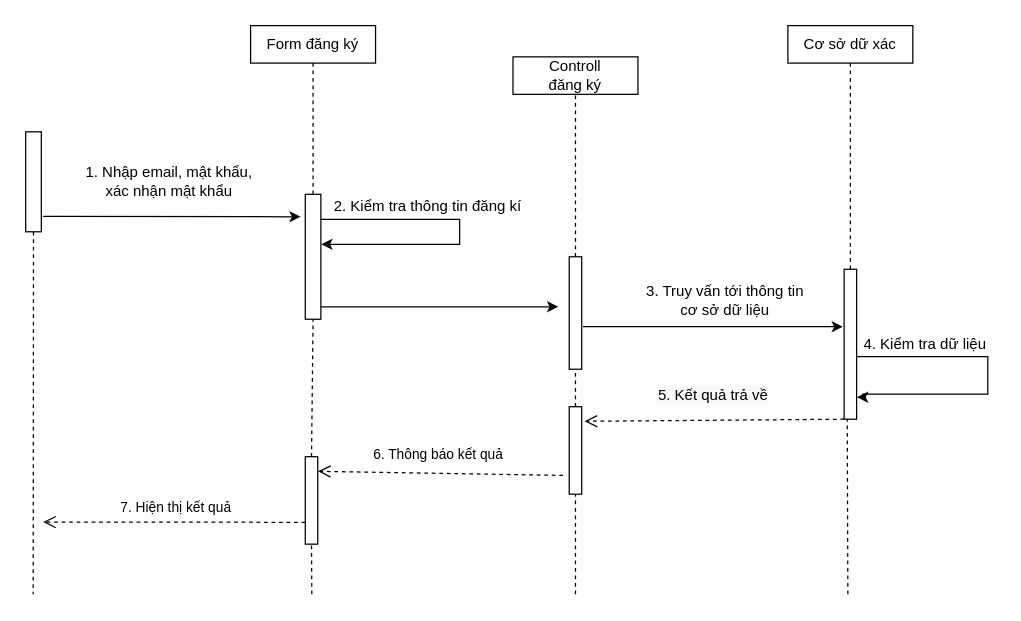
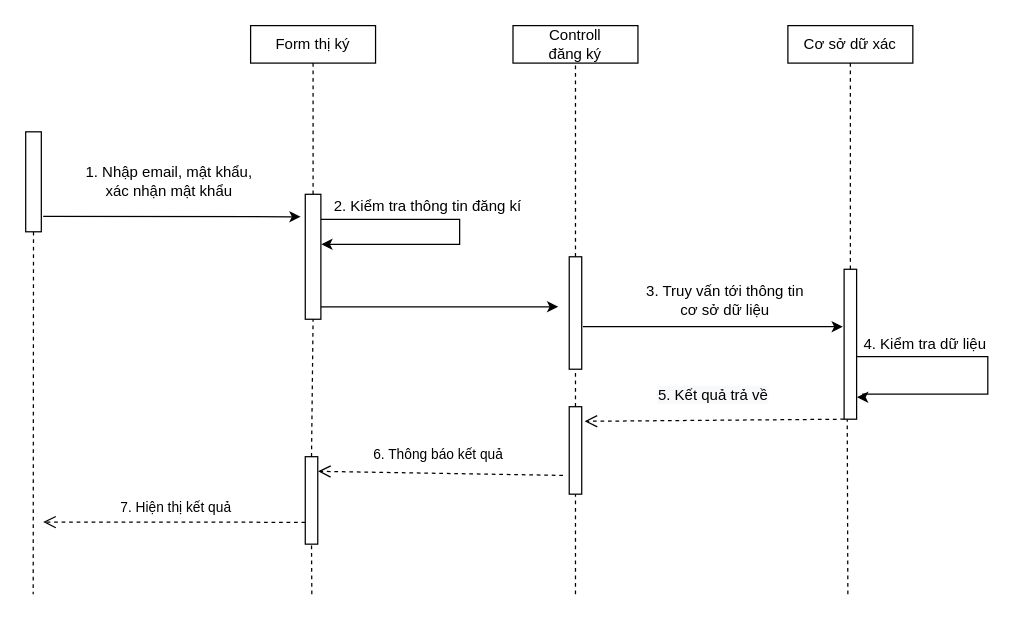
(313, 44) -> (313, 44)
(576, 76) -> (576, 44)
